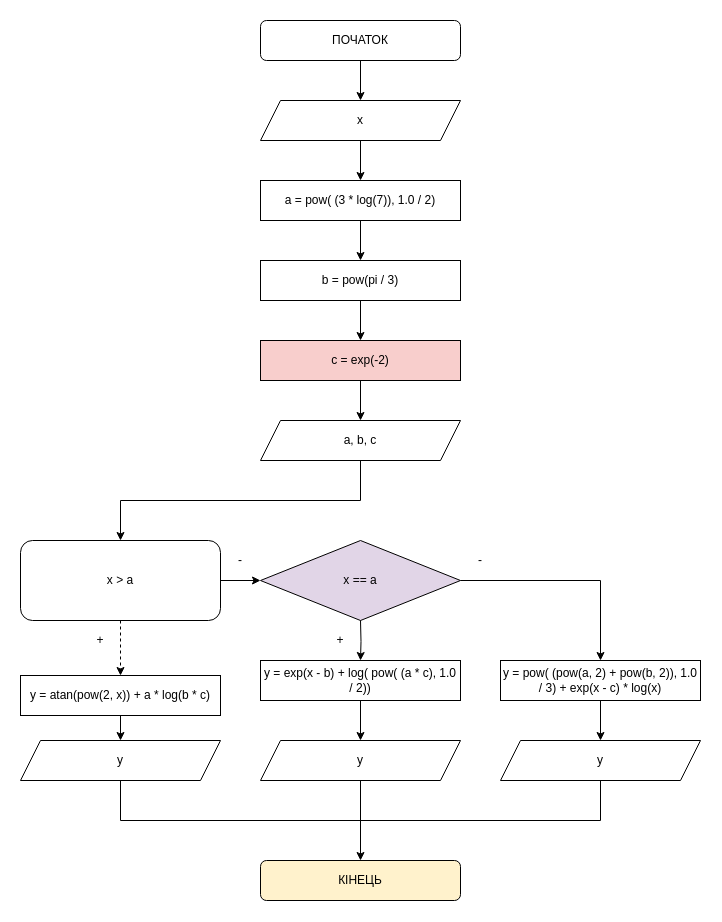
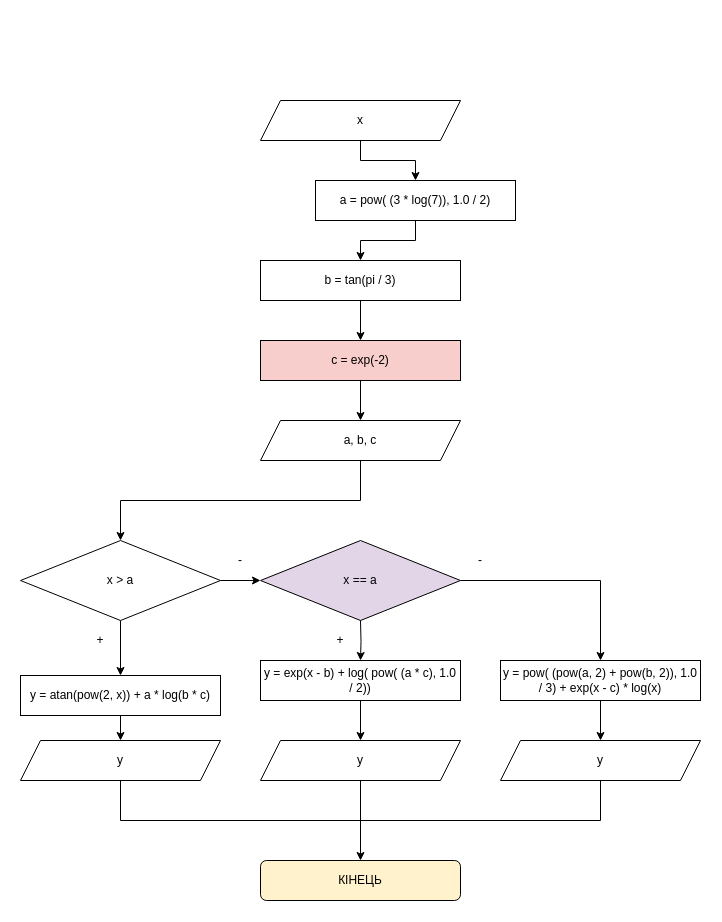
(361, 41) -> none
(361, 77) -> none
(361, 201) -> (416, 201)
(361, 281) -> (361, 281)
(121, 581) -> (121, 581)
(121, 645) -> (121, 645)
